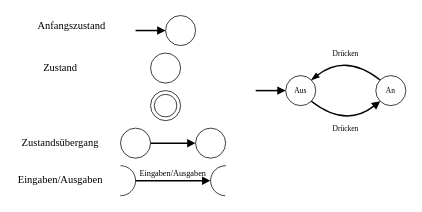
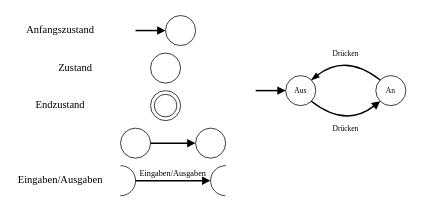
(72, 27) -> (60, 30)
(60, 68) -> (75, 68)
none -> (60, 105)
(60, 143) -> none
